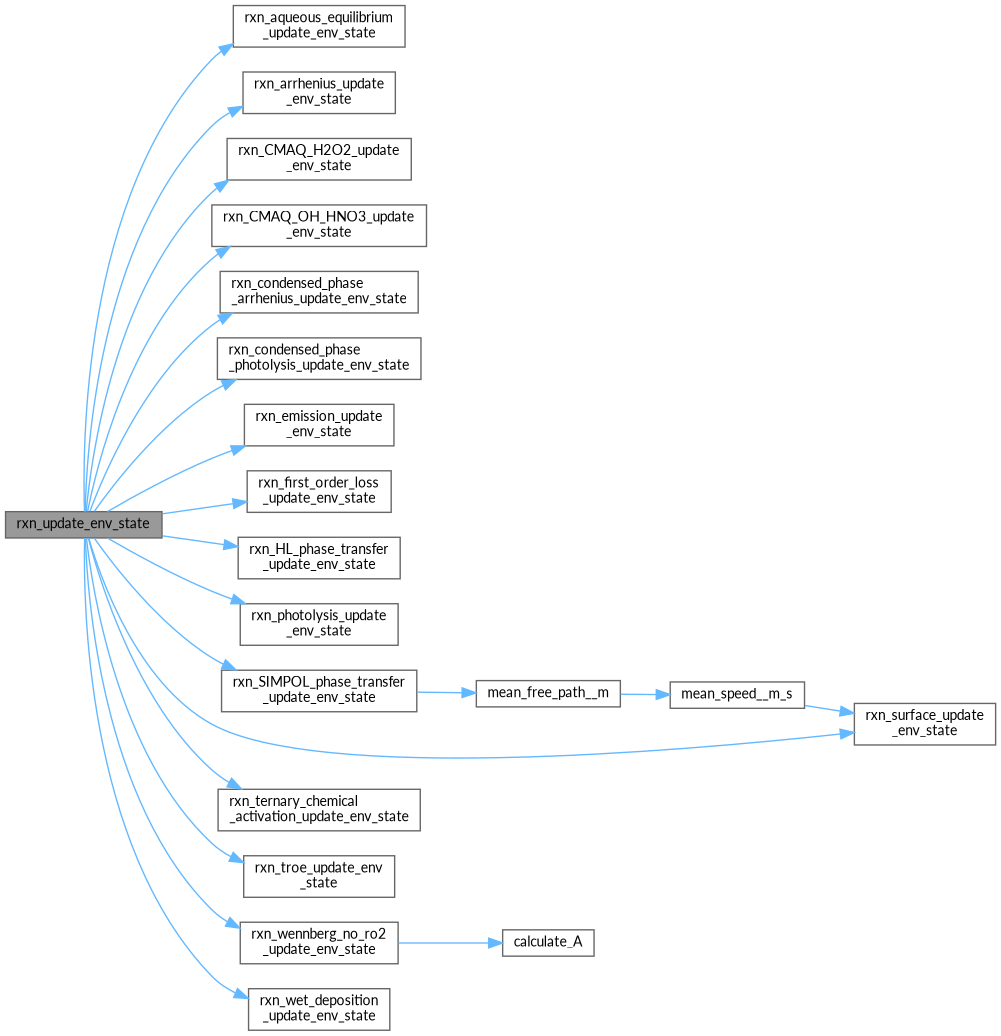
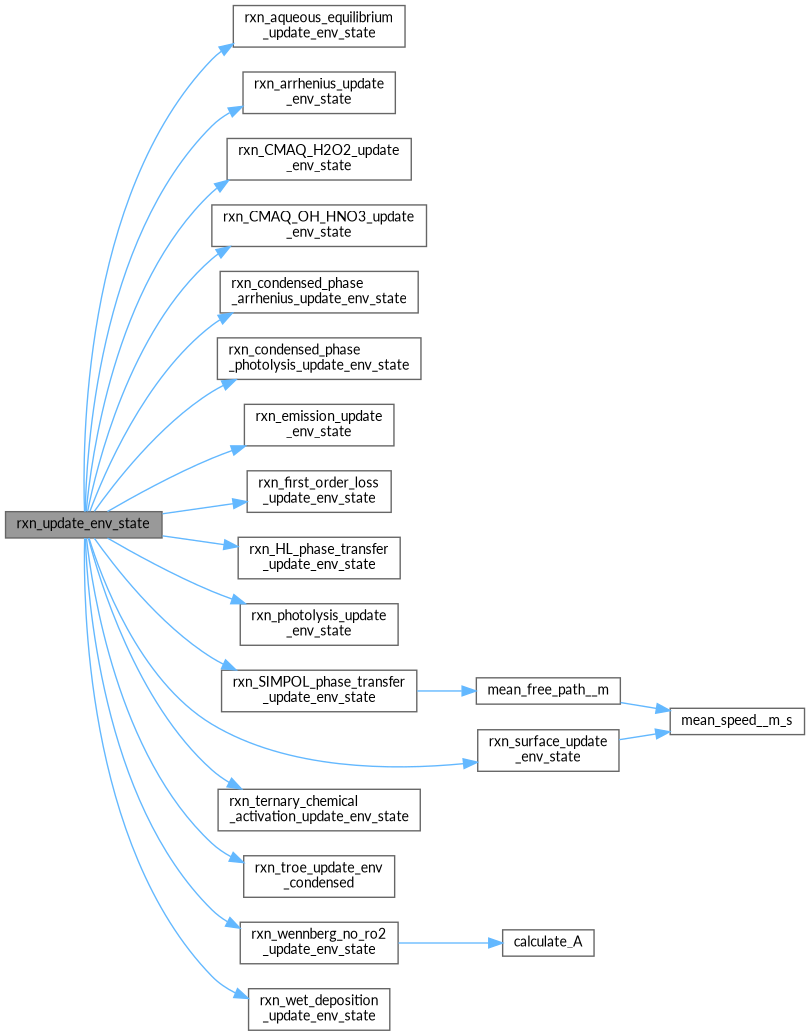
(823, 708) -> (638, 737)
(319, 877) -> (319, 877)
